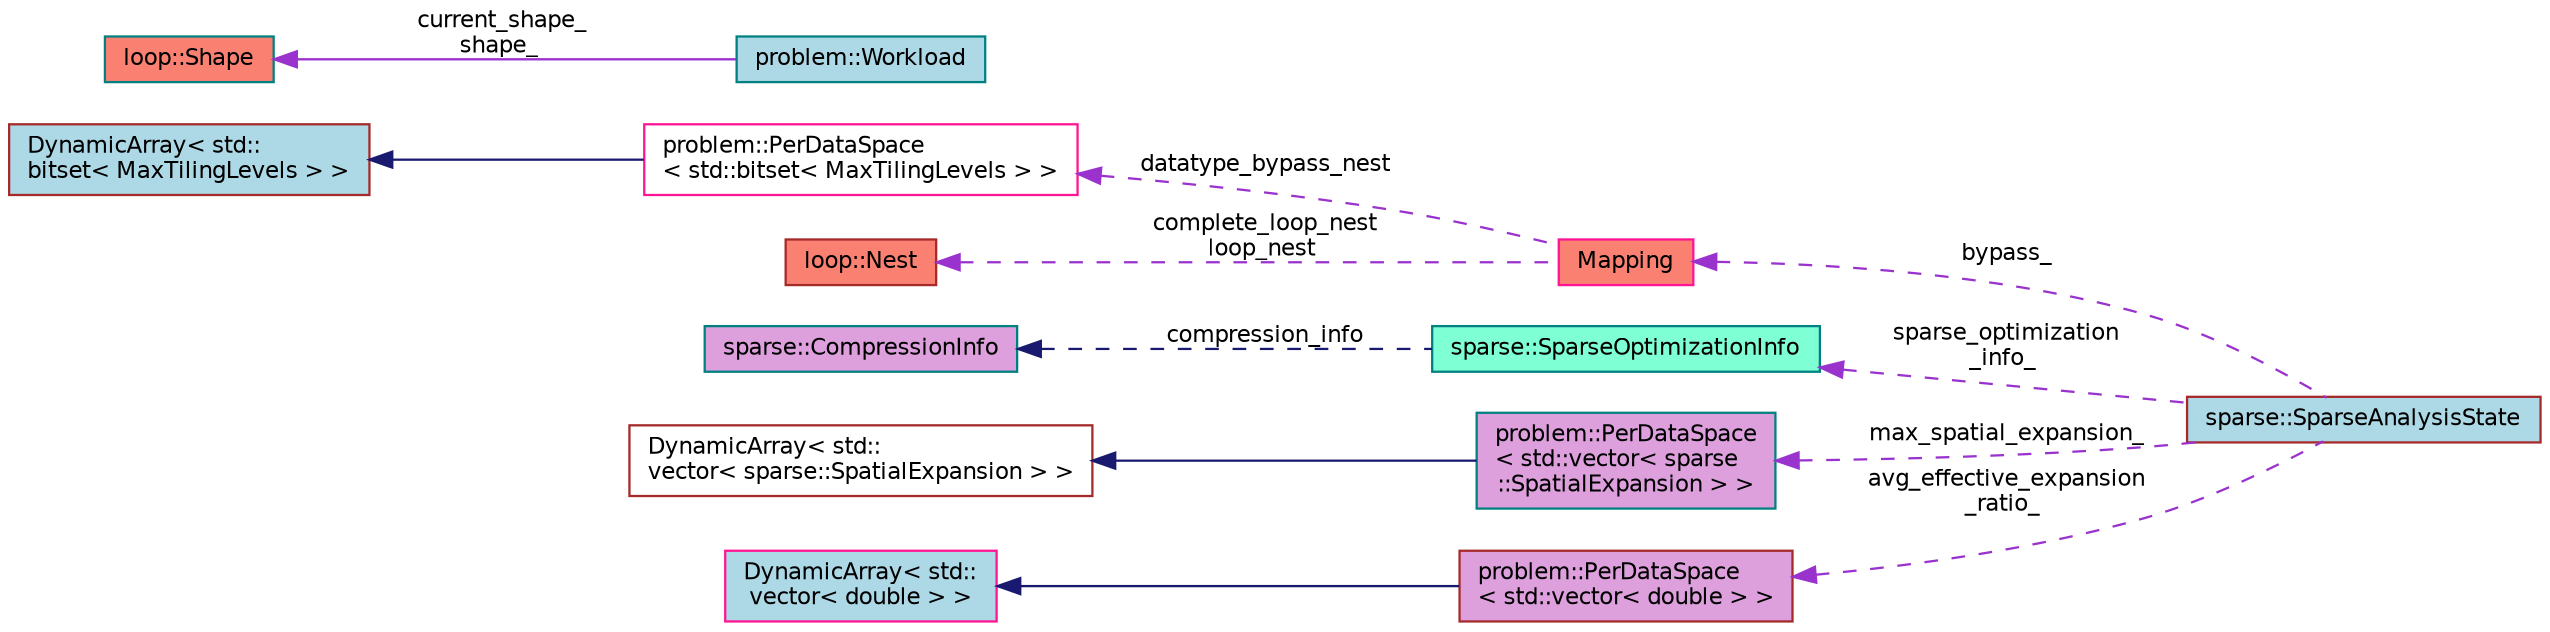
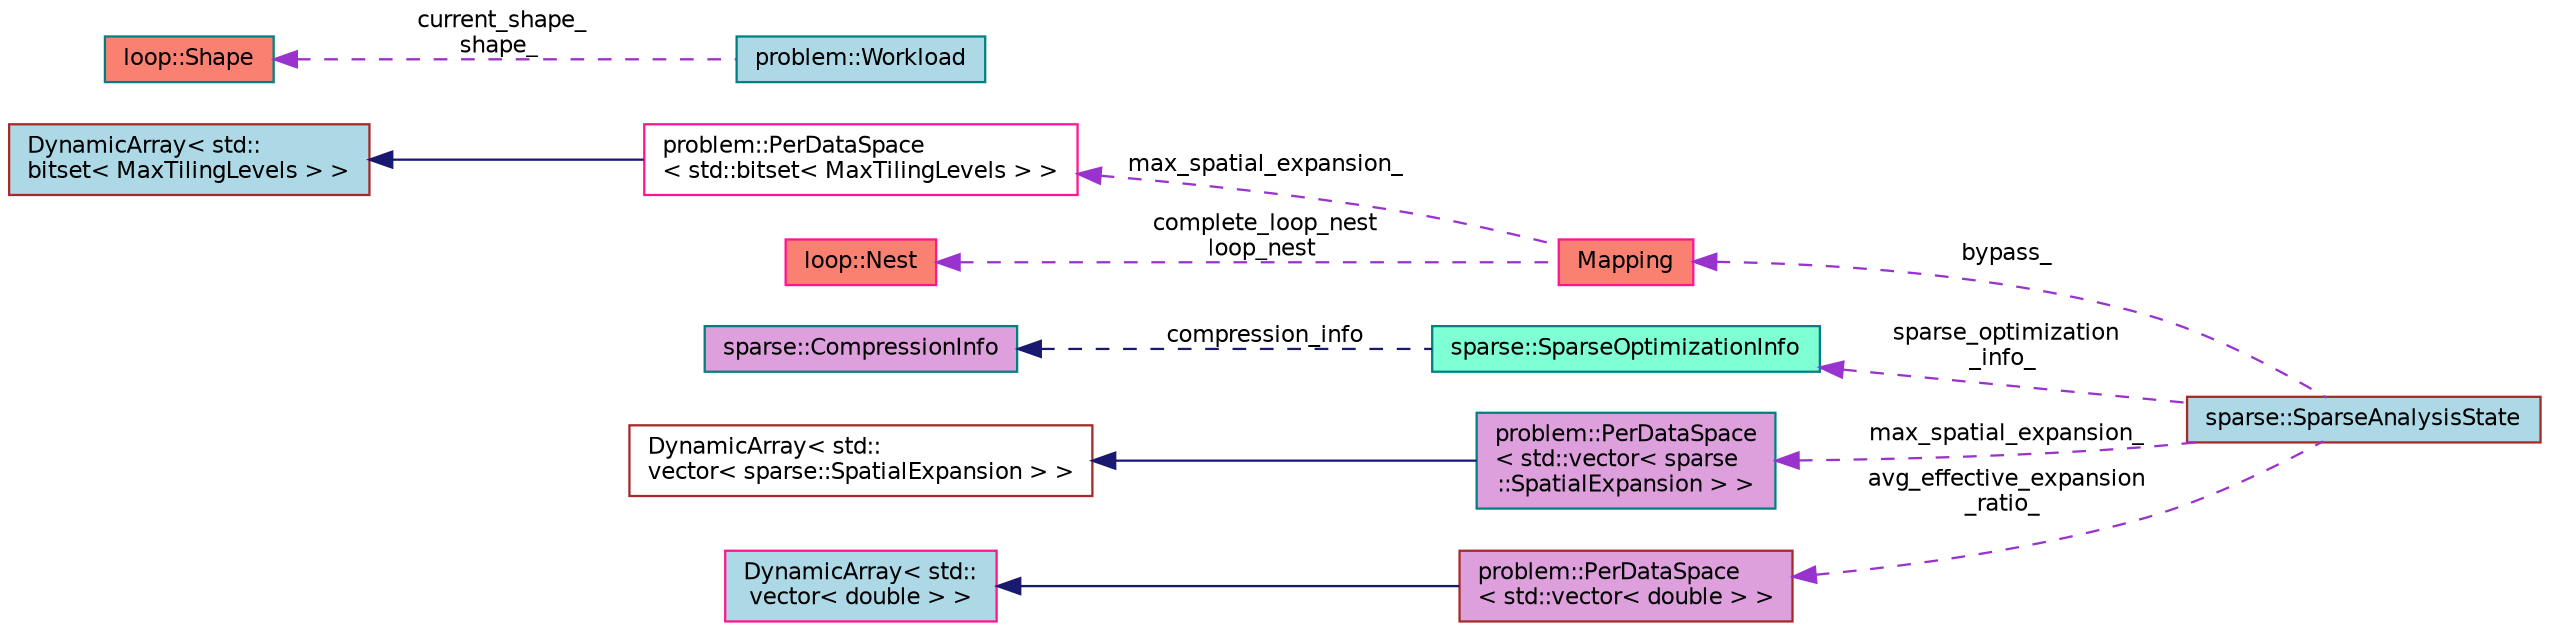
(517, 59) -> (517, 59)
(1262, 165) -> (1262, 165)
(861, 262) -> (861, 262)
